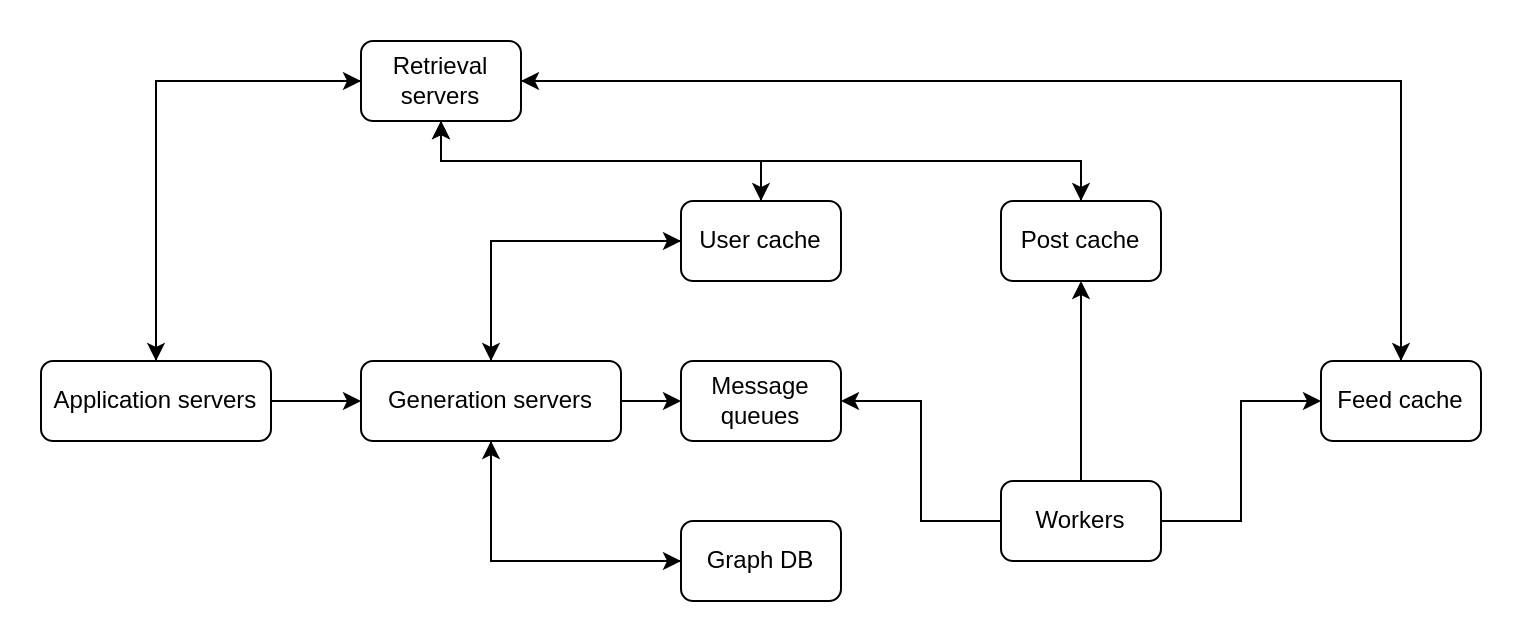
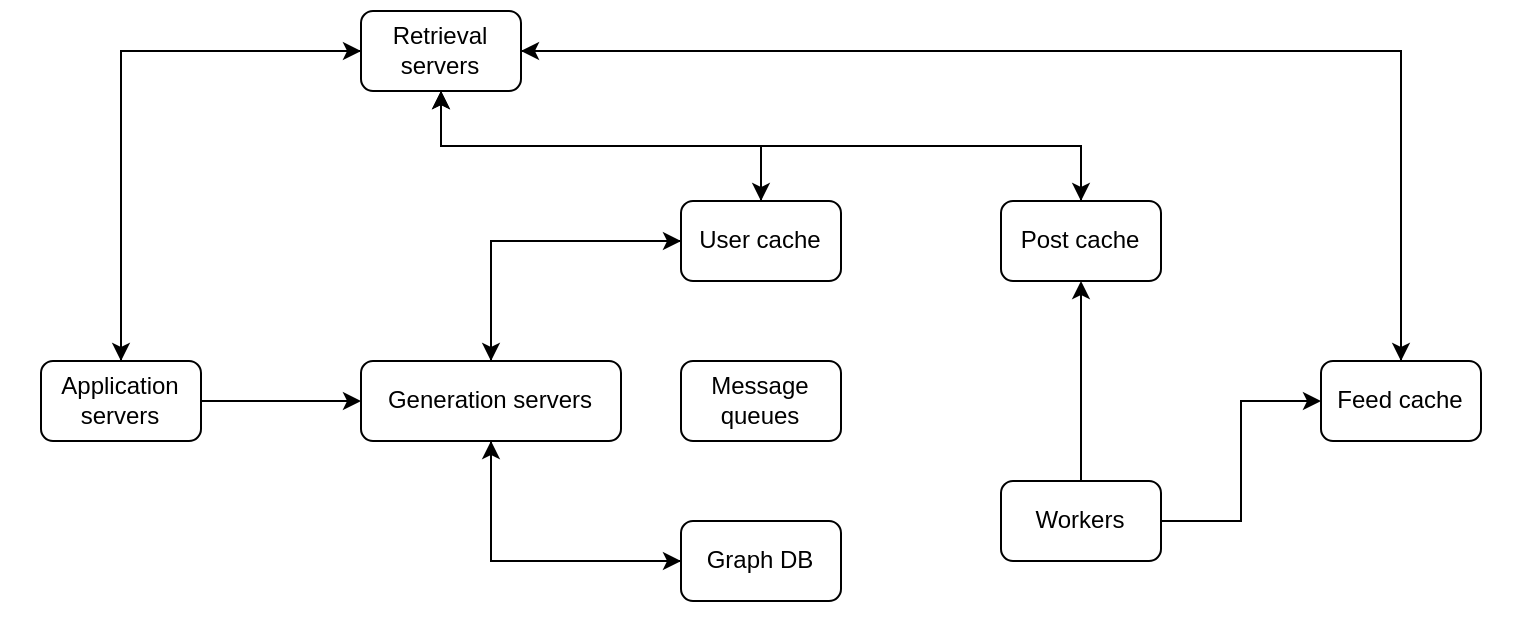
(441, 81) -> (441, 51)
(156, 401) -> (121, 401)
(644, 401) -> none
(921, 468) -> none
